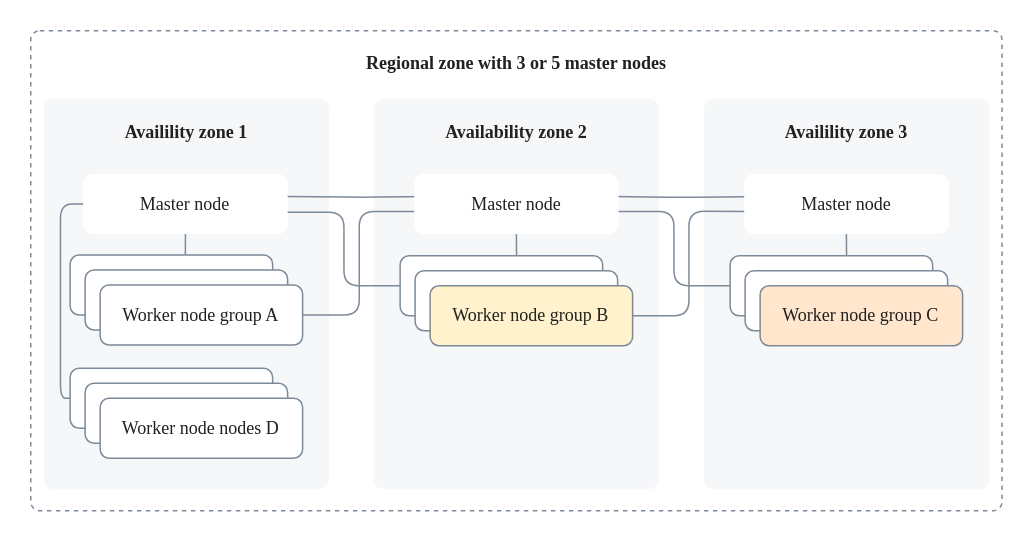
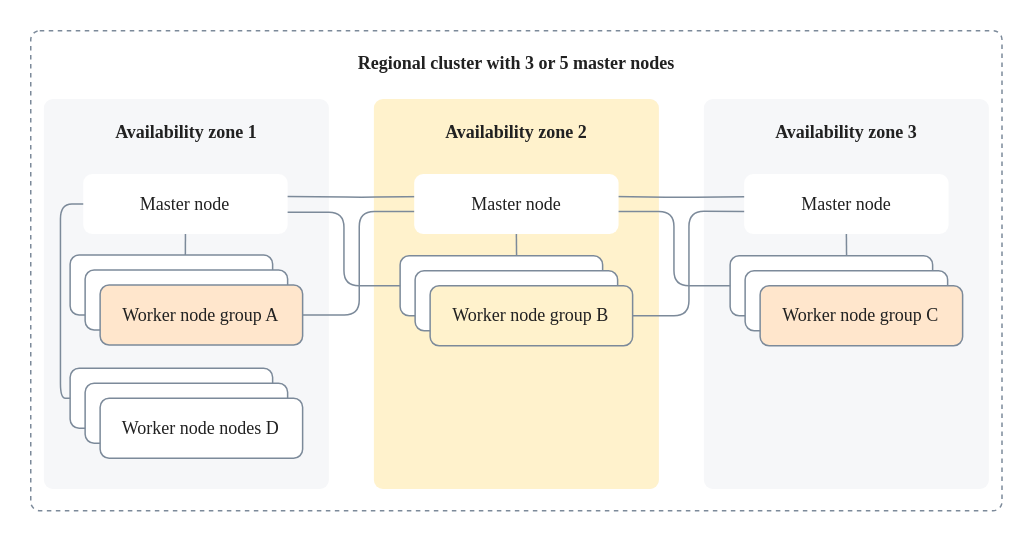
(517, 64) -> (517, 64)
(187, 133) -> (187, 133)
(517, 133) -> (517, 133)
(847, 133) -> (847, 133)
(201, 315) -> (201, 315)
